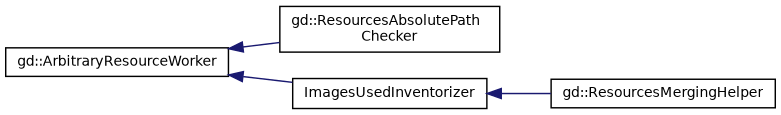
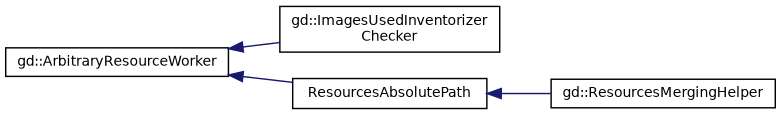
(390, 29) -> (390, 29)
(390, 94) -> (390, 94)
